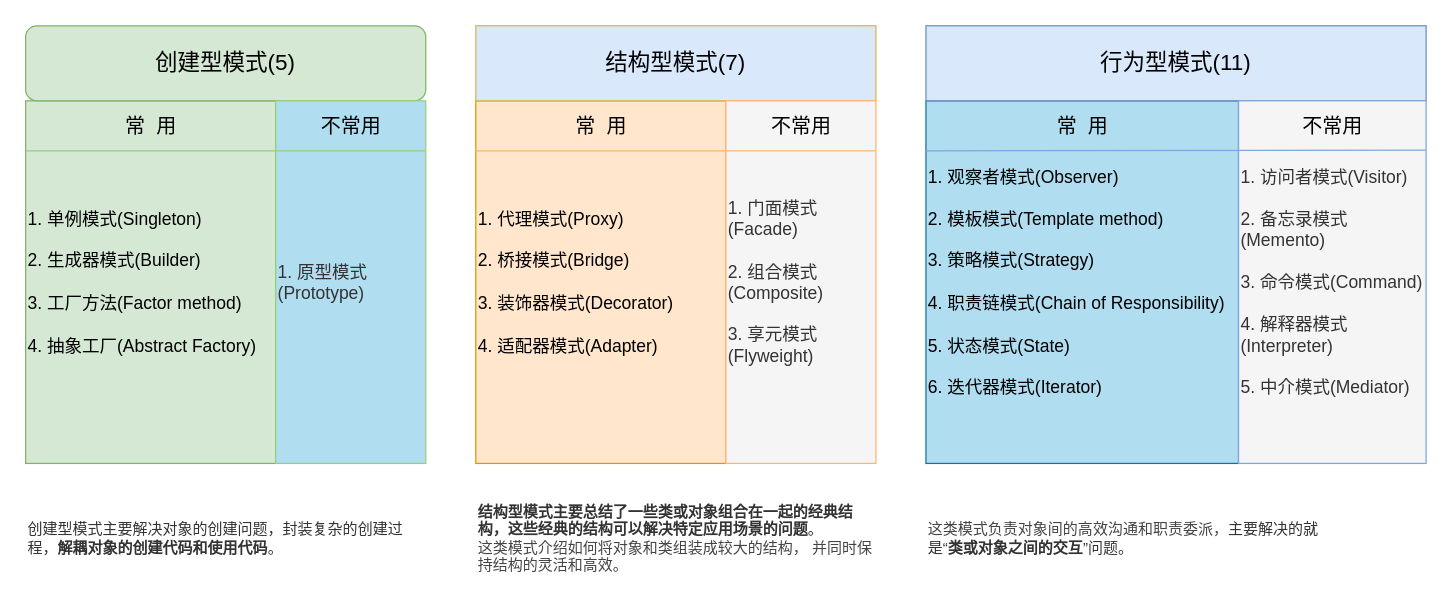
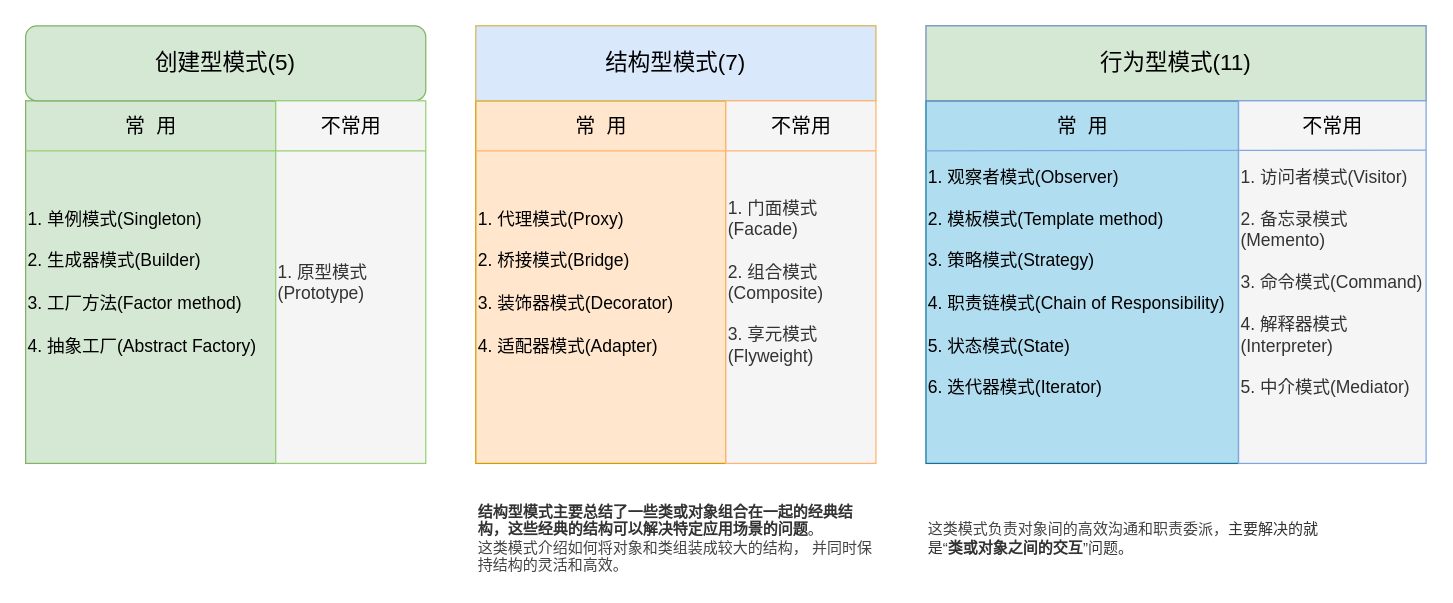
(1176, 63) -> (1176, 63)
(351, 282) -> (351, 282)
(226, 538) -> none
